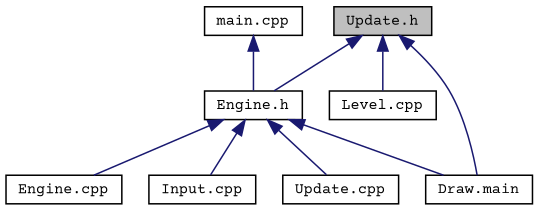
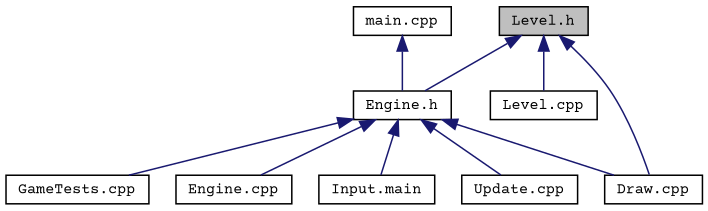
(383, 21) -> (544, 21)
none -> (77, 190)
(202, 190) -> (377, 190)
(479, 190) -> (654, 190)
